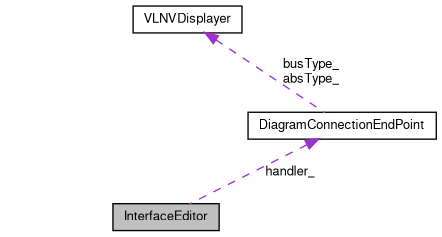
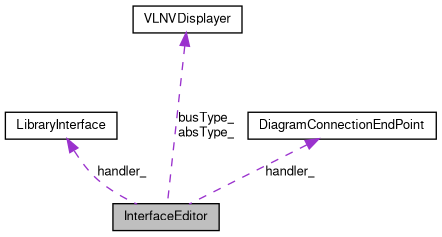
(270, 76) -> (176, 125)
none -> (61, 126)
